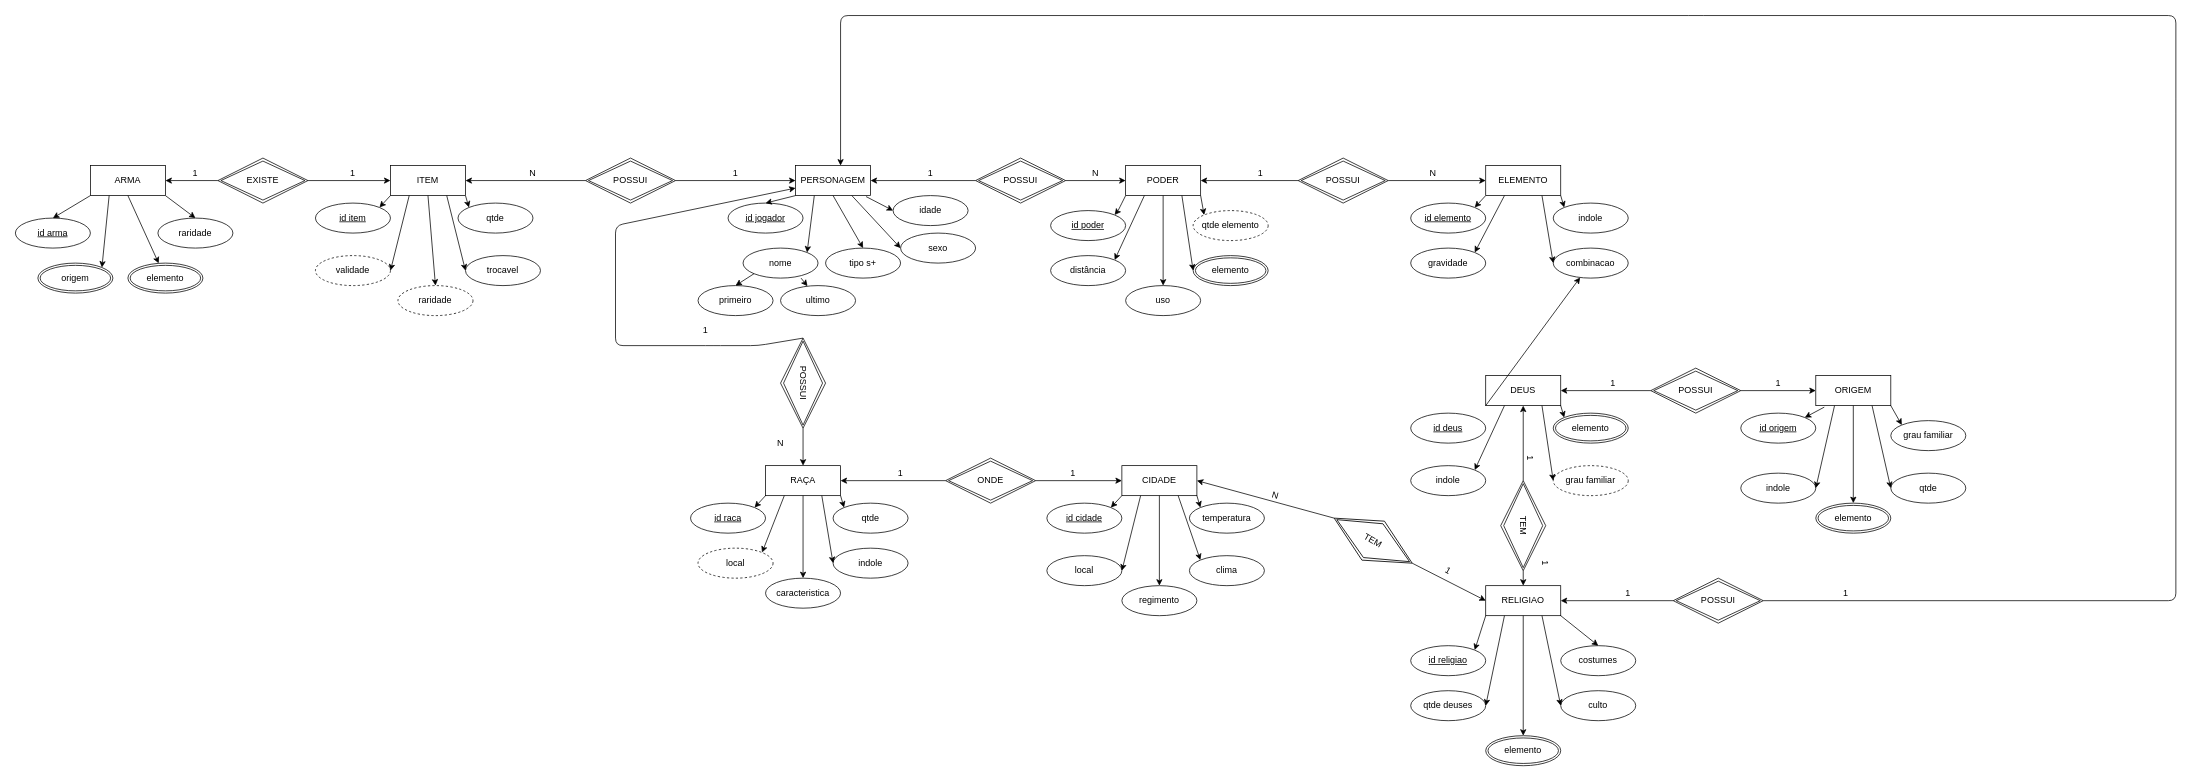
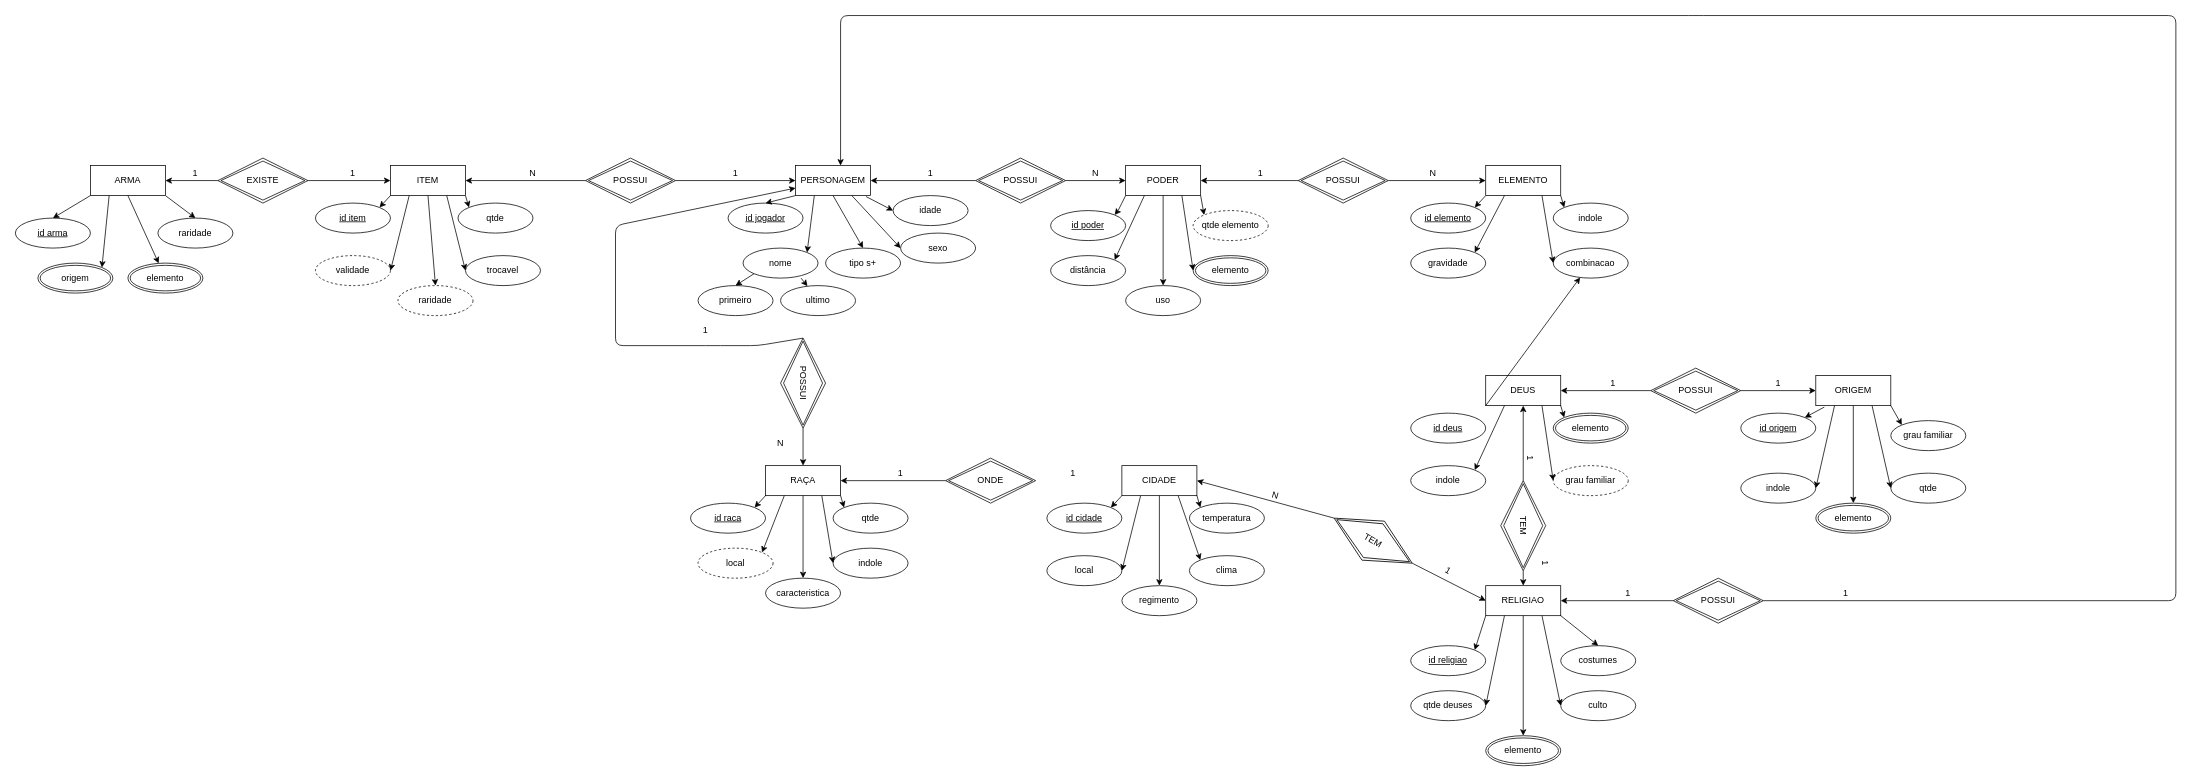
(1076, 480) -> none
